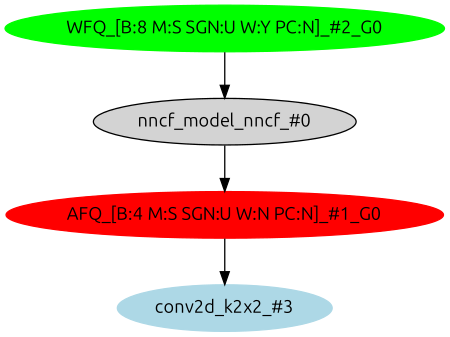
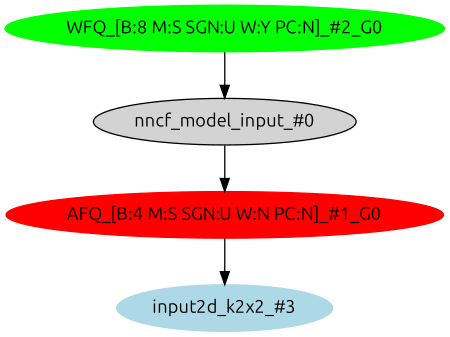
(225, 122) -> (225, 122)
(225, 308) -> (225, 308)
